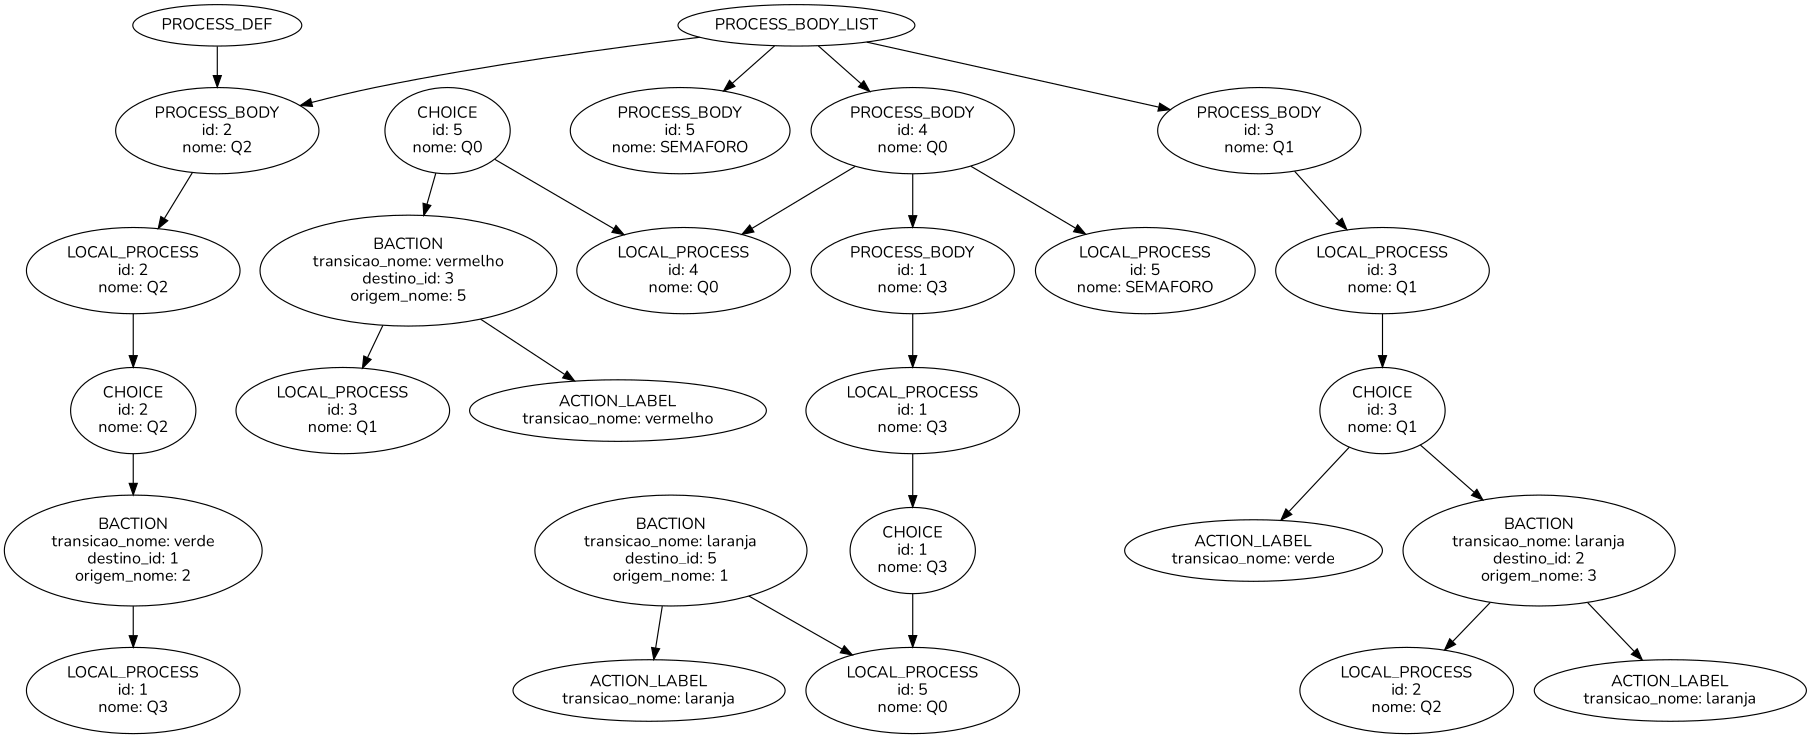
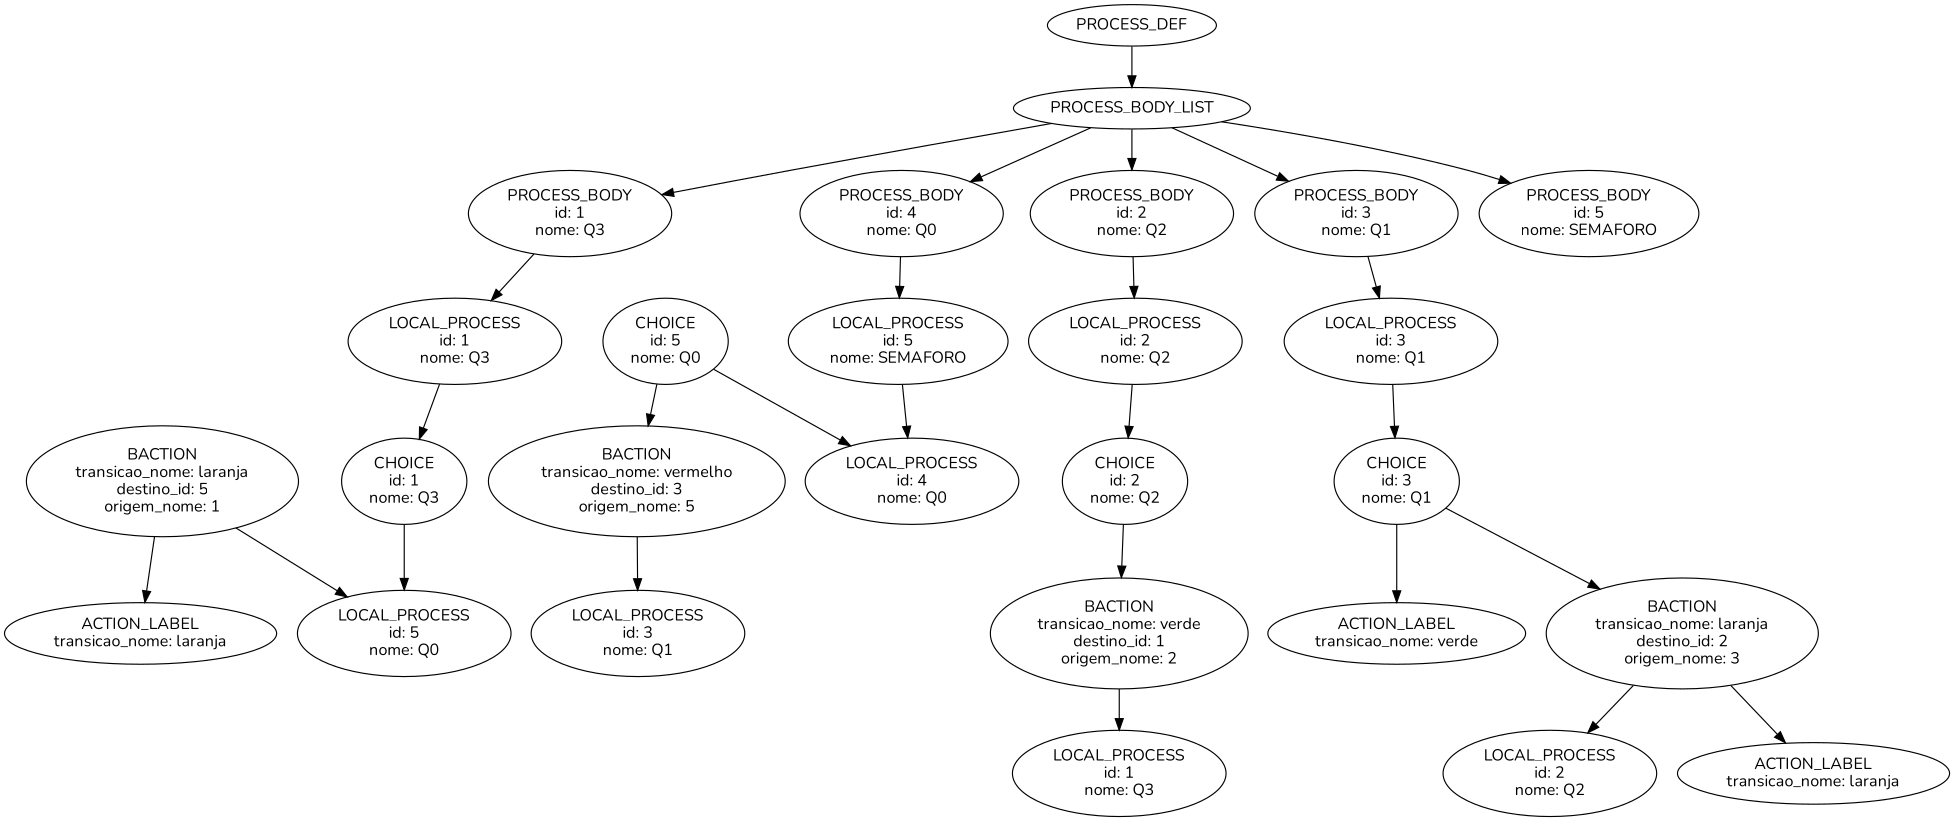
(217, 61) -> (1132, 61)
(913, 195) -> (862, 157)
(804, 197) -> (904, 405)
(618, 411) -> none
